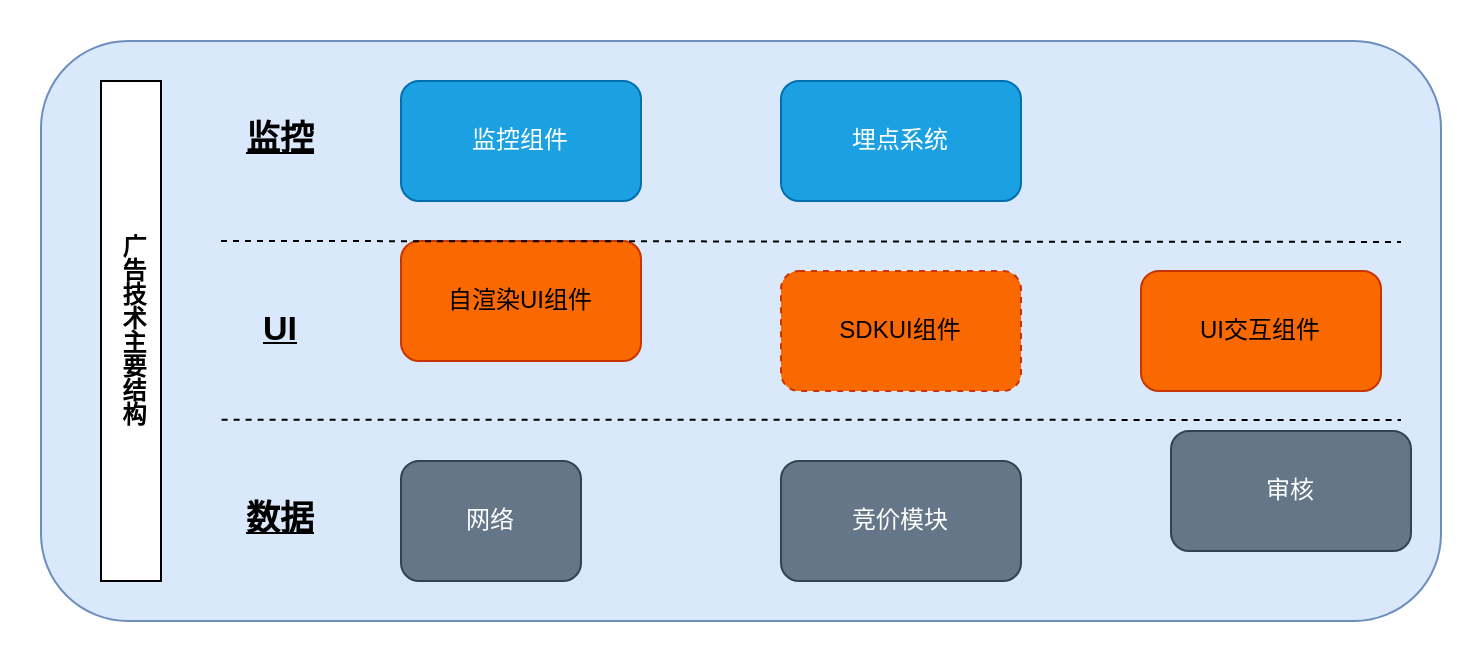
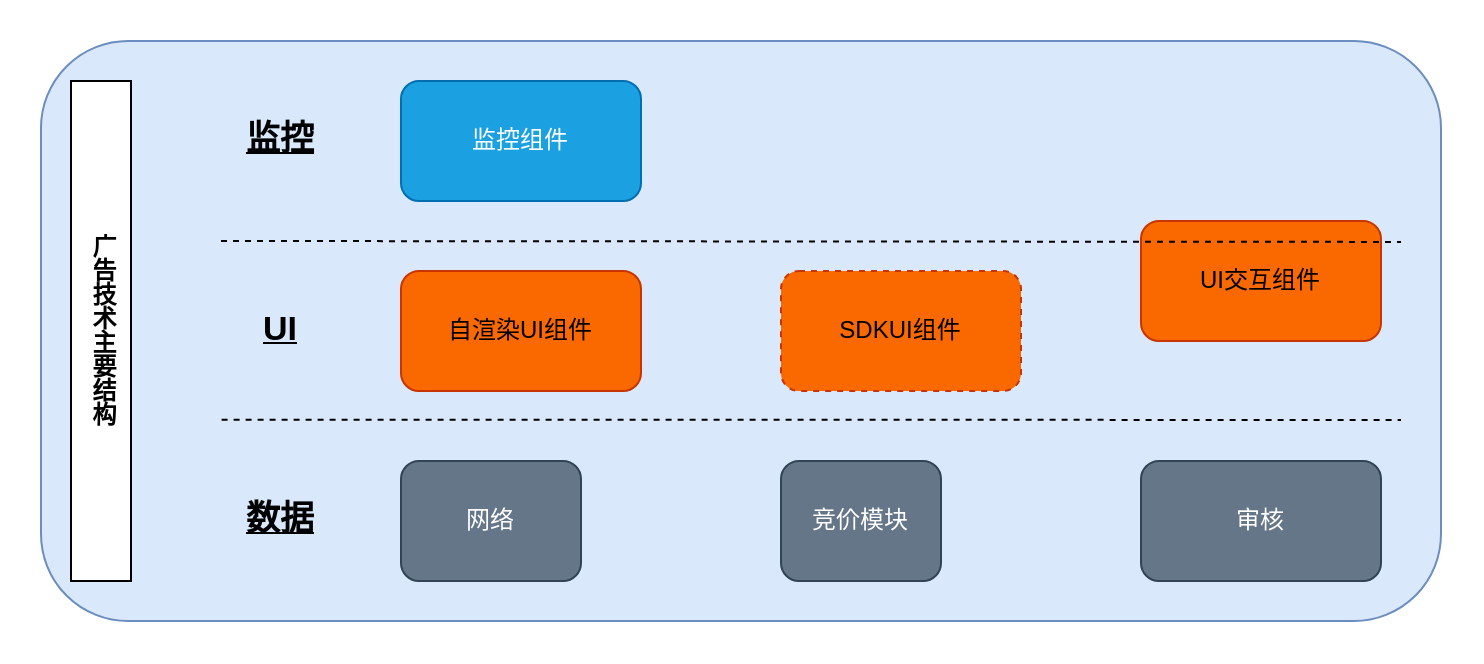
(901, 141) -> none
(521, 301) -> (521, 331)
(131, 331) -> (101, 331)
(1261, 331) -> (1261, 281)
(1291, 491) -> (1261, 521)
(901, 521) -> (861, 521)
